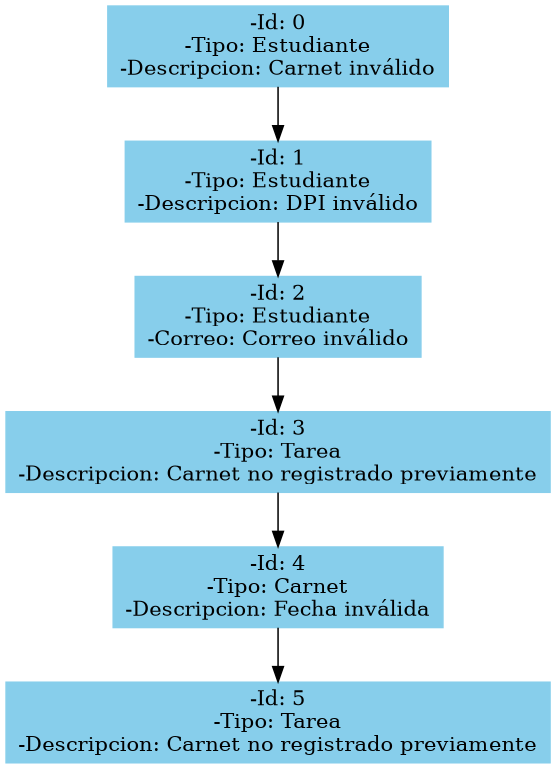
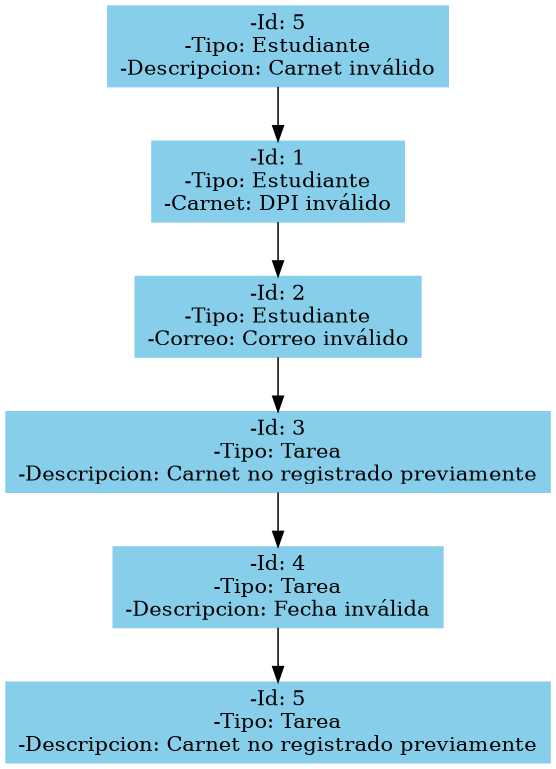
(278, 46) -> (278, 46)
(278, 182) -> (278, 182)
(278, 587) -> (278, 587)
